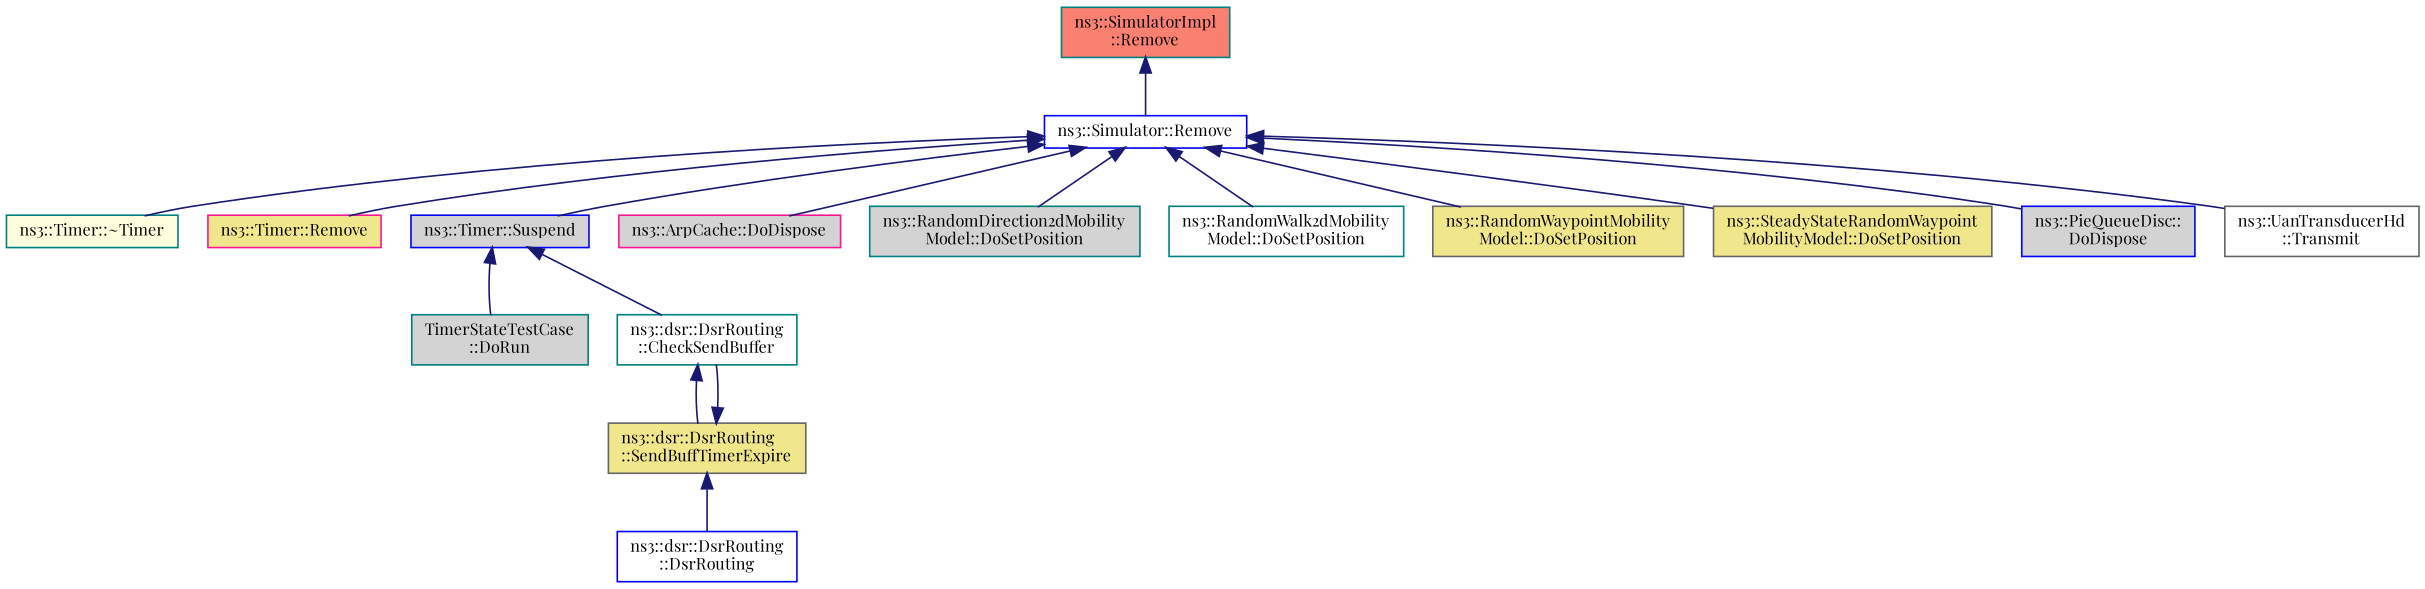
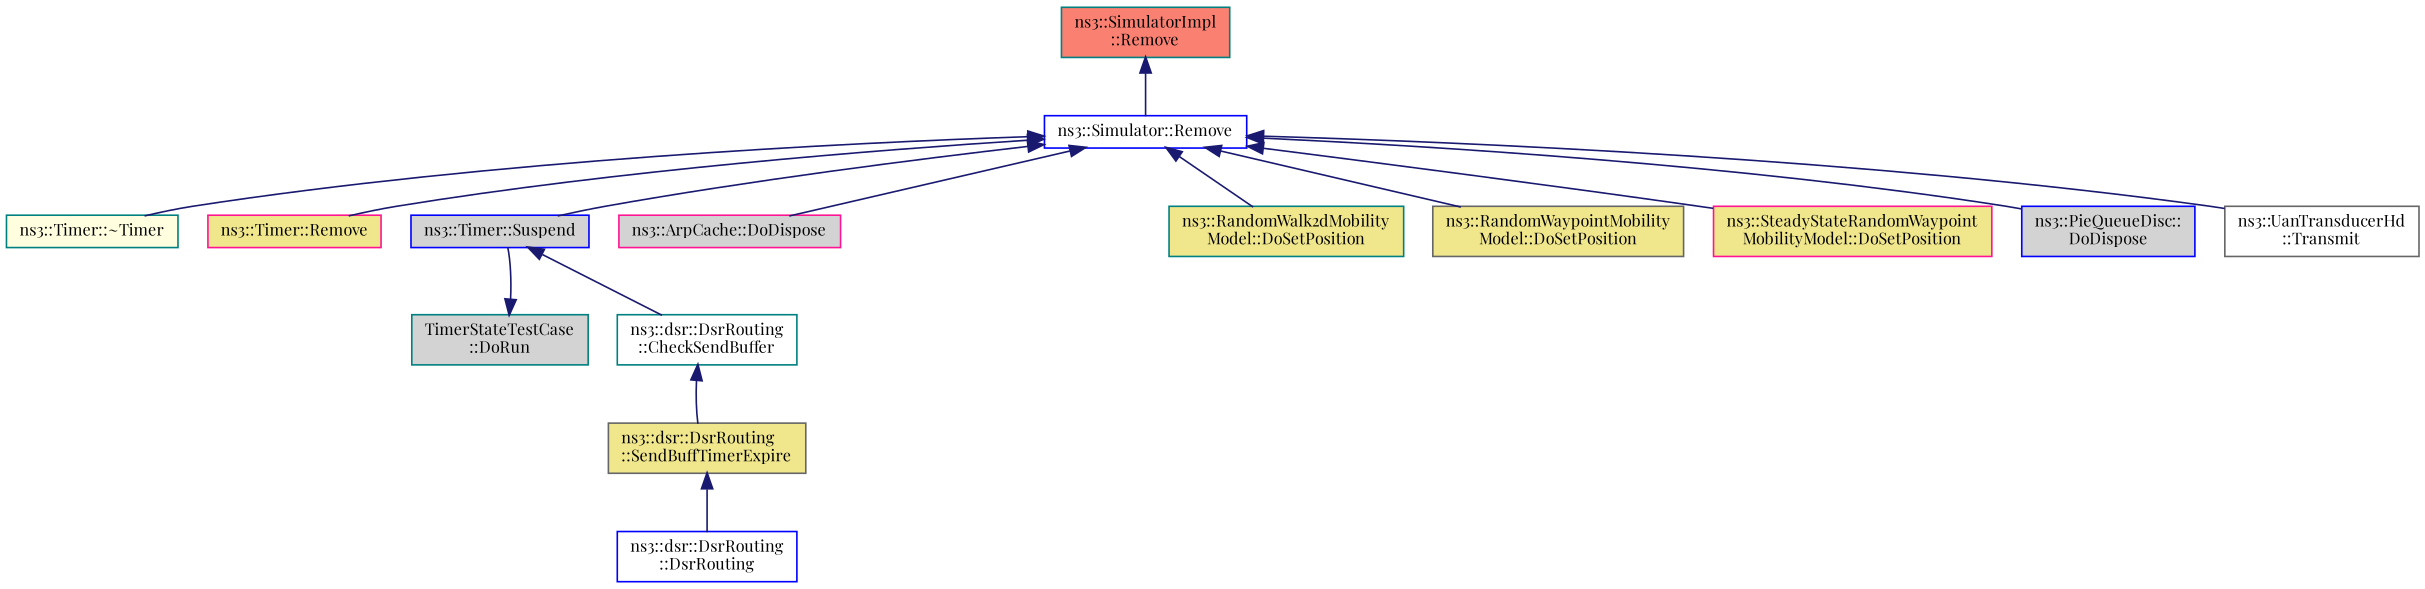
(1005, 231) -> none
(1286, 231) -> (1286, 231)
(1853, 231) -> (1853, 231)
(489, 289) -> (511, 273)
(718, 386) -> none
